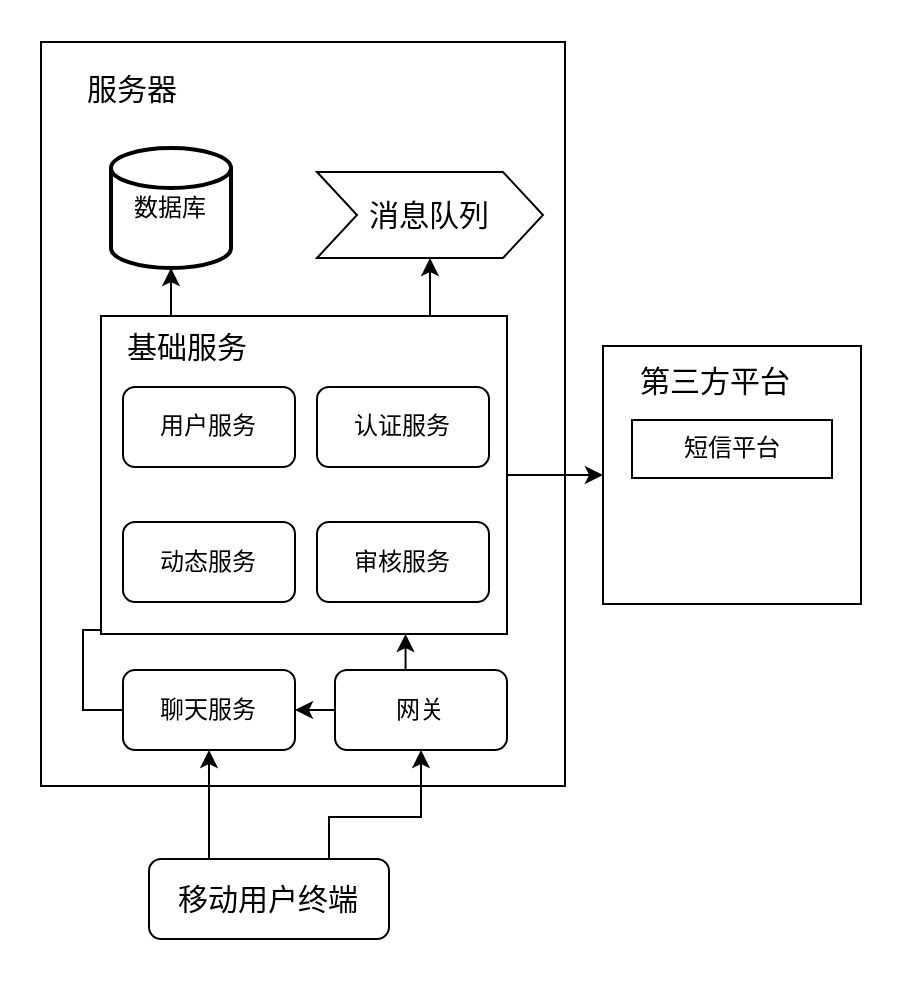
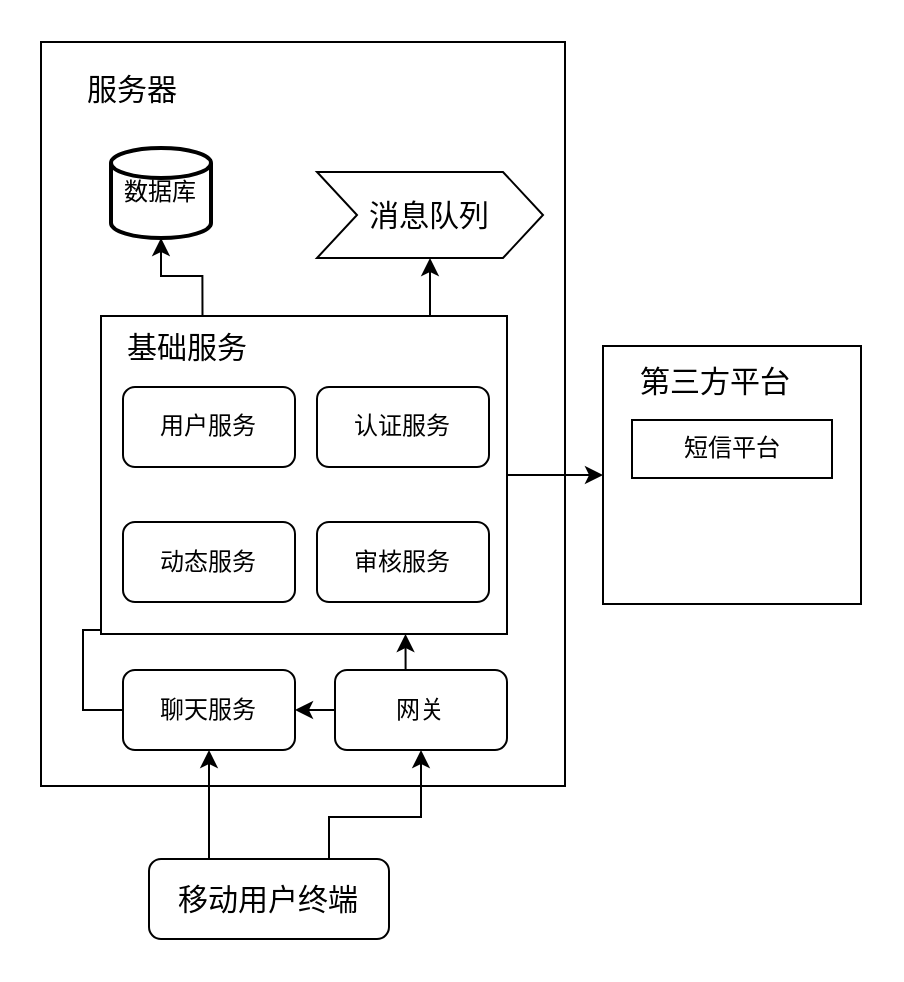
(171, 208) -> (161, 193)
